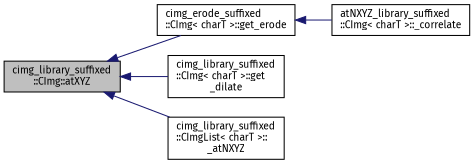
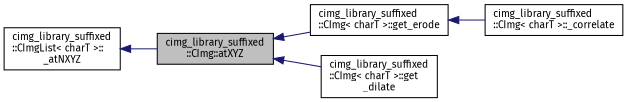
(226, 20) -> (379, 20)
(401, 20) -> (554, 20)
(142, 107) -> (144, 49)
